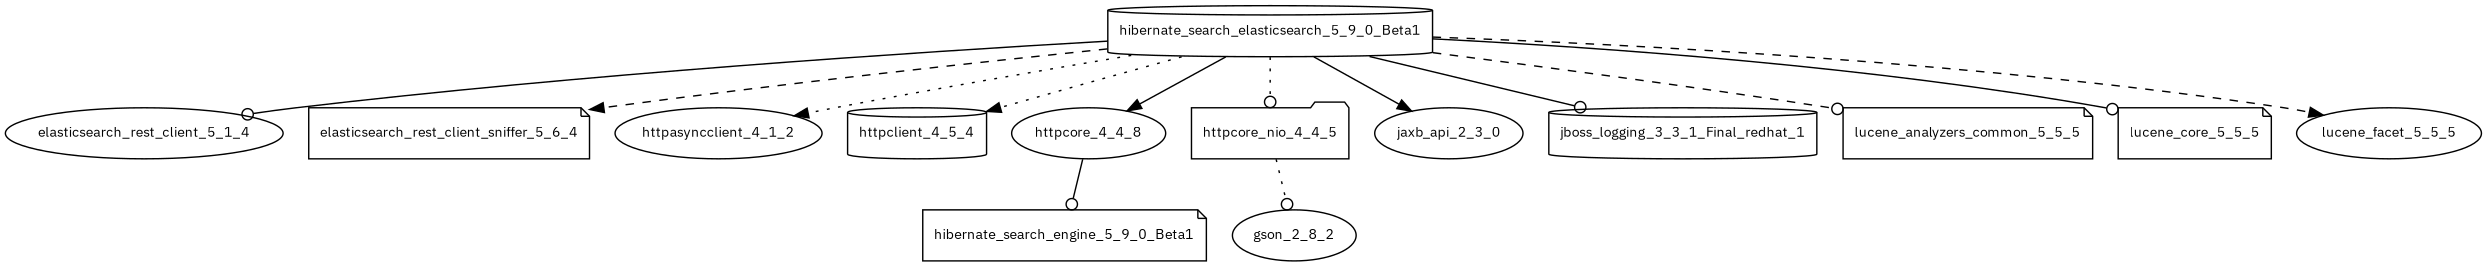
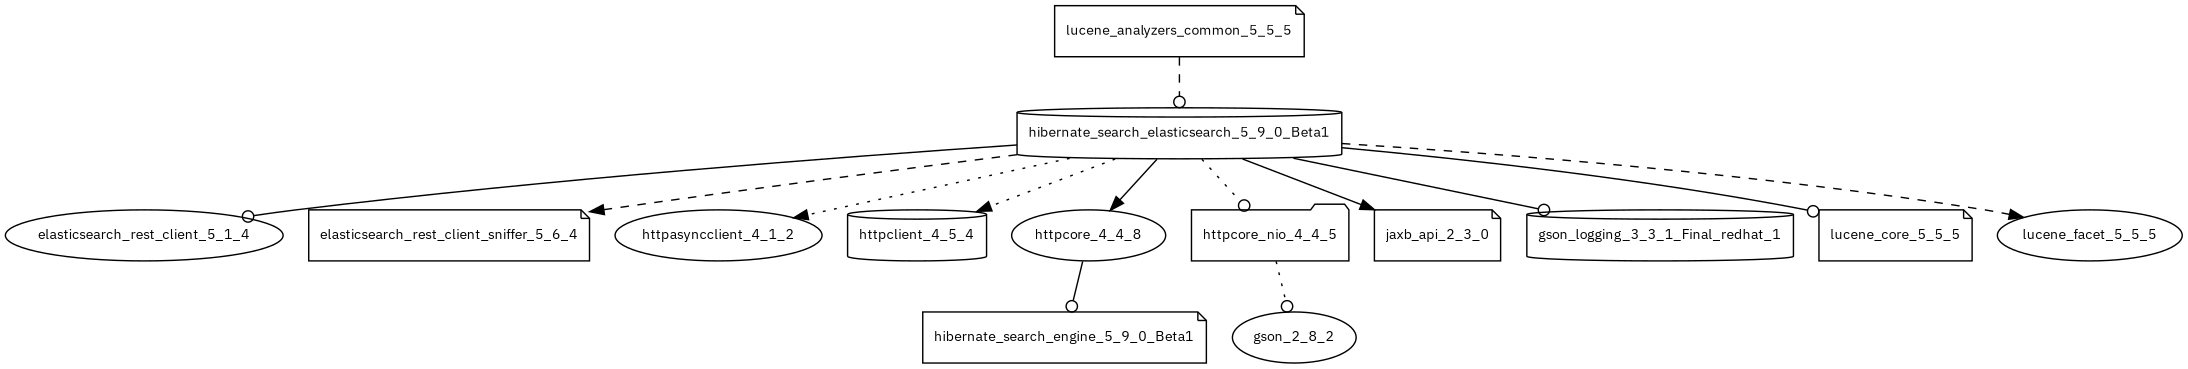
(1632, 79) -> (1179, 77)
(1449, 133) -> (1437, 235)
(1683, 133) -> (1660, 235)
